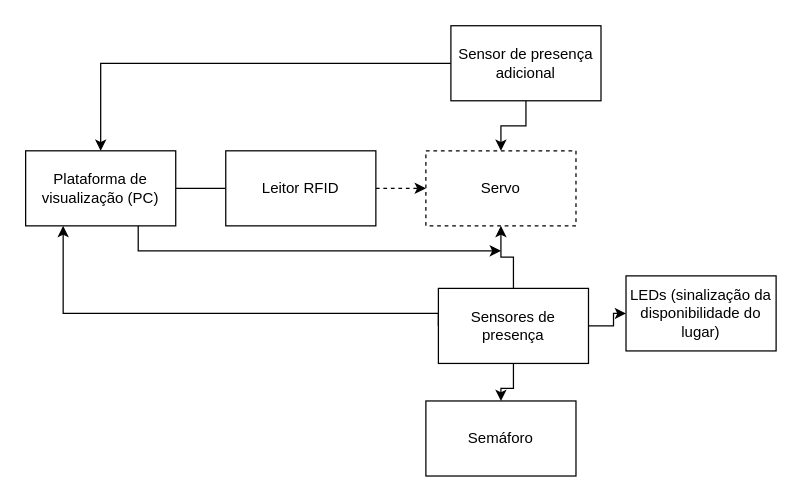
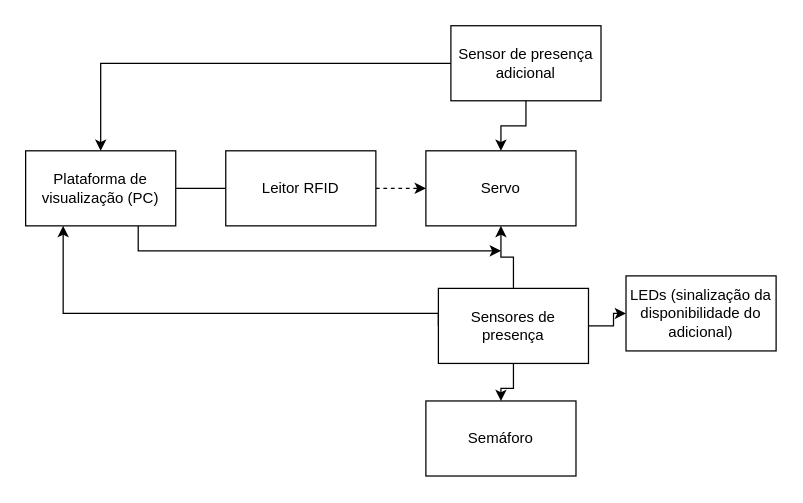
(501, 188) -> (501, 188)
(701, 313) -> (701, 313)
